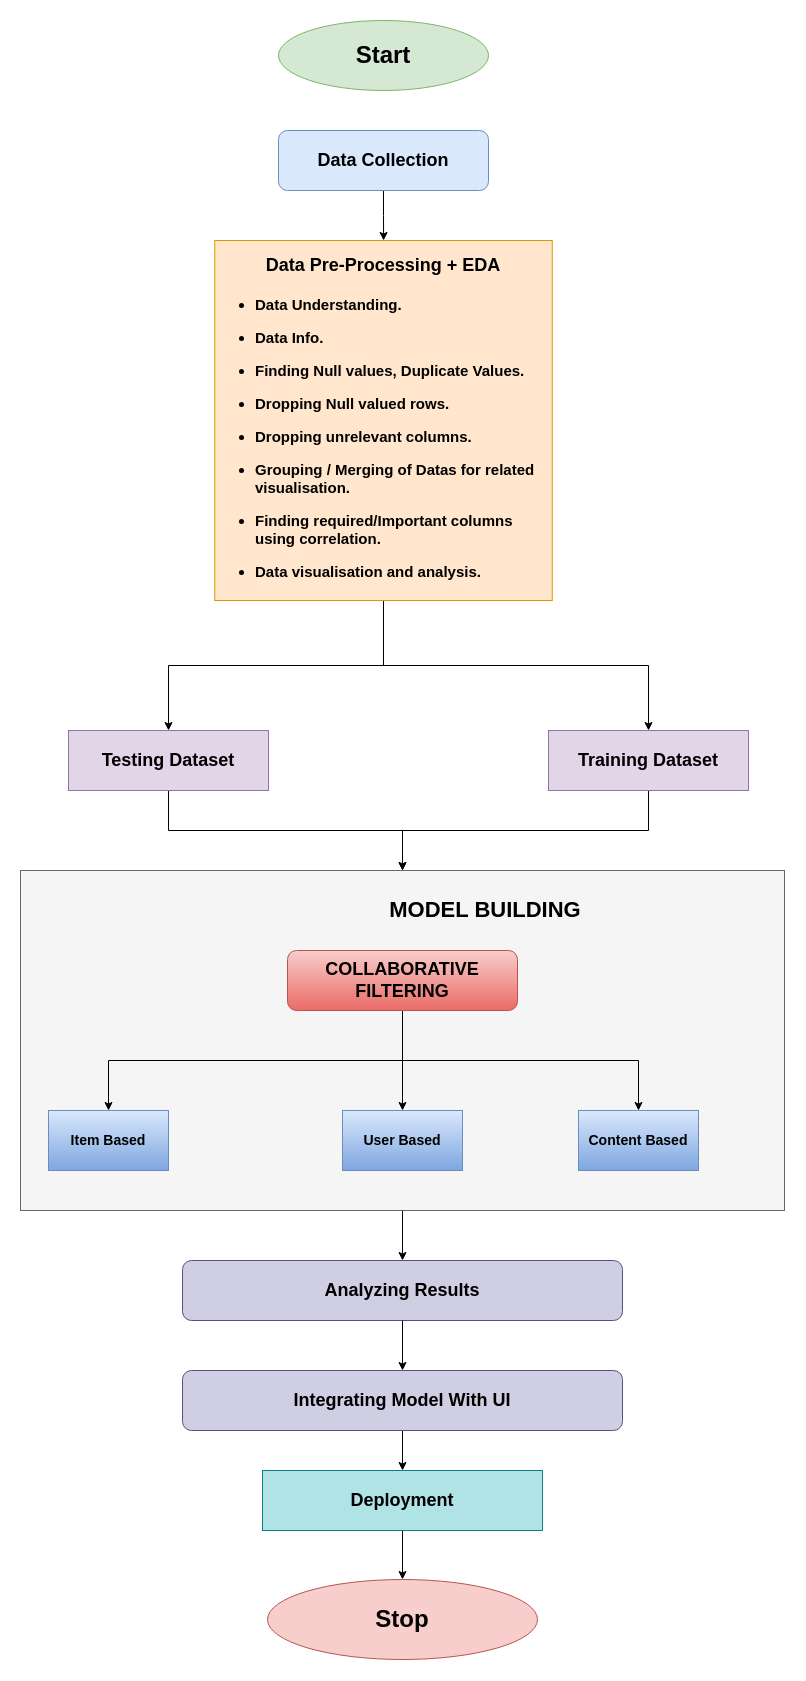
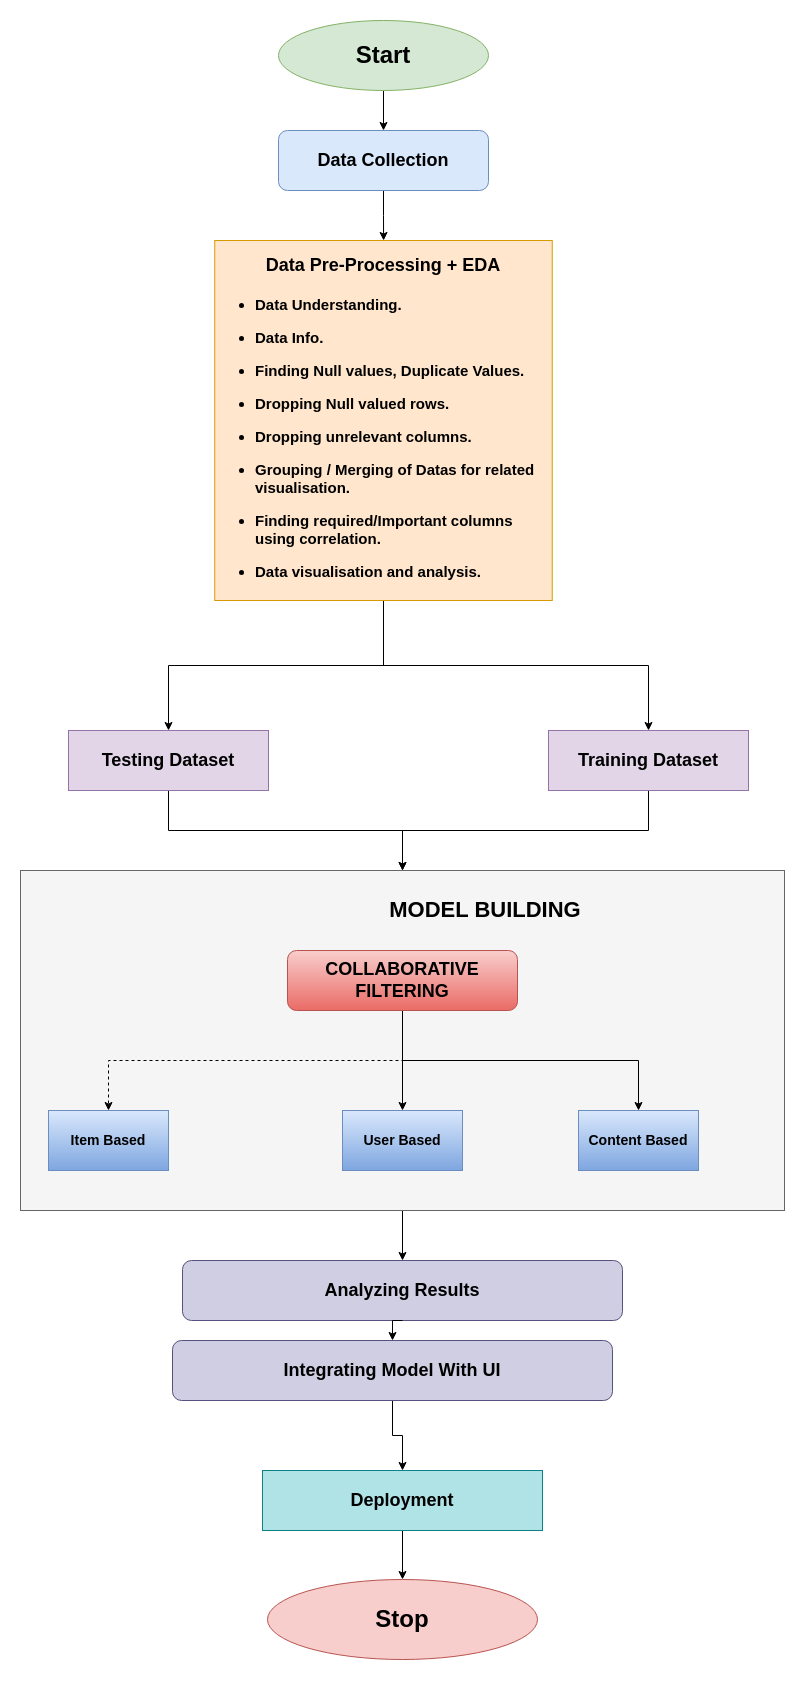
none -> (384, 107)
(235, 1061) -> (235, 1061)
(403, 1401) -> (393, 1371)
